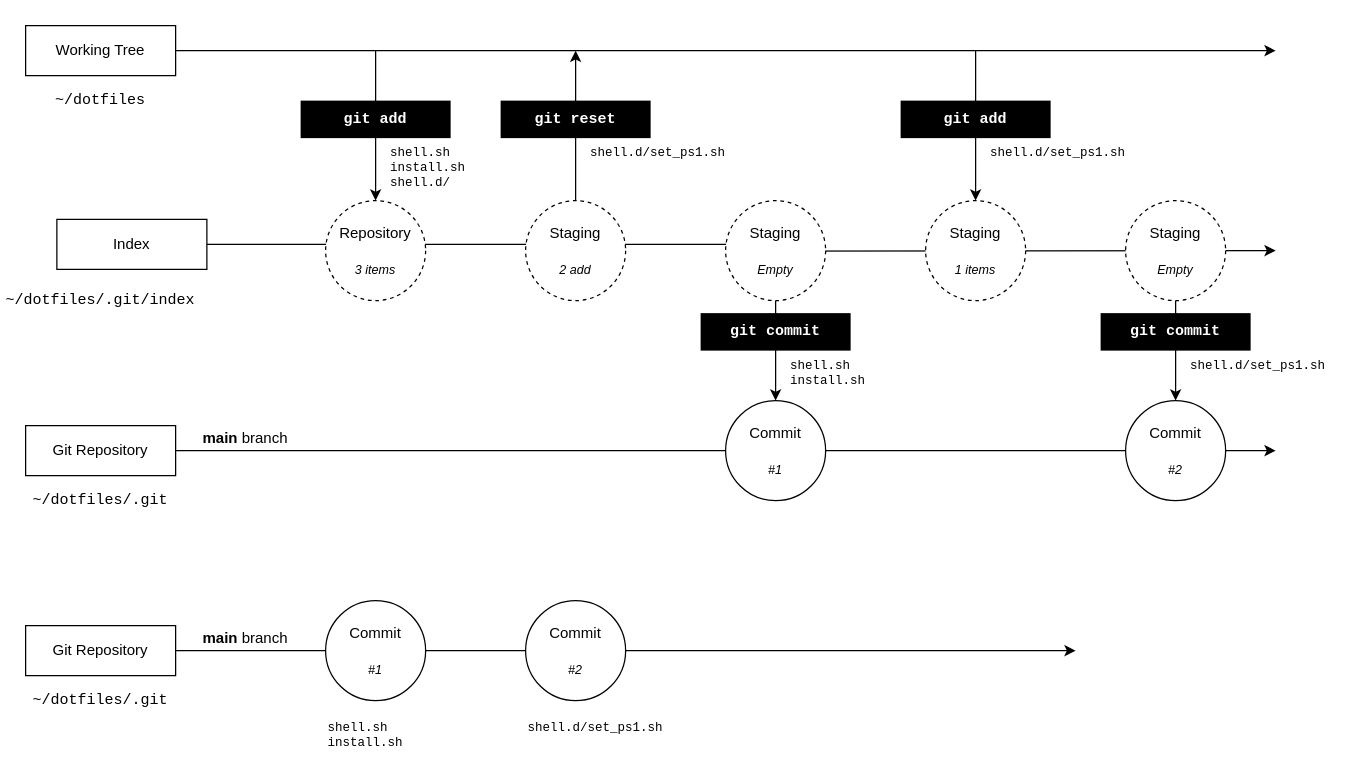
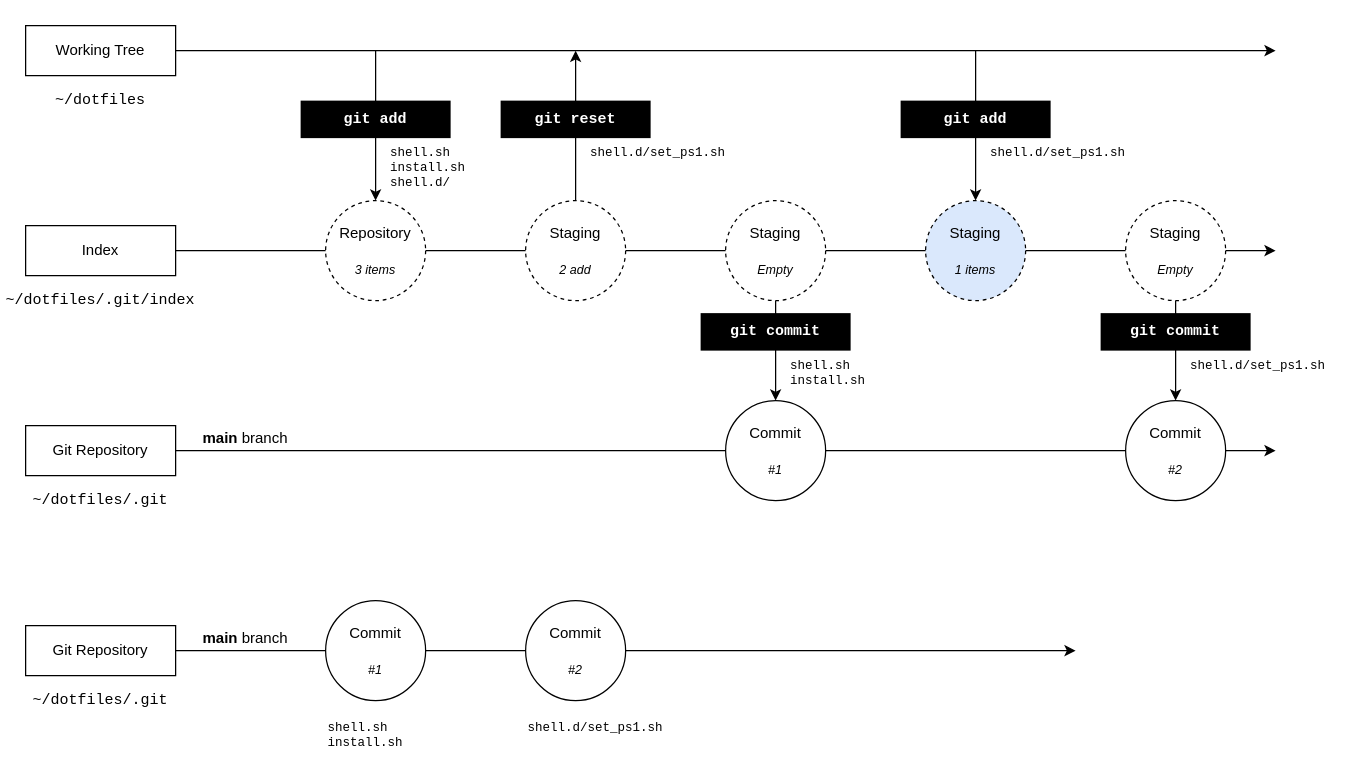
(132, 244) -> (101, 251)
(976, 251) -> (976, 251)
